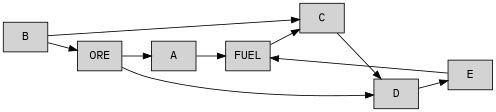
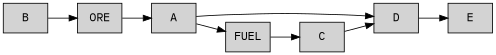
(170, 28) -> none
(359, 65) -> none
(242, 92) -> (281, 14)
